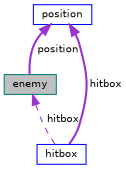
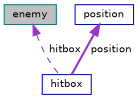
(32, 52) -> none
(104, 84) -> (110, 50)
